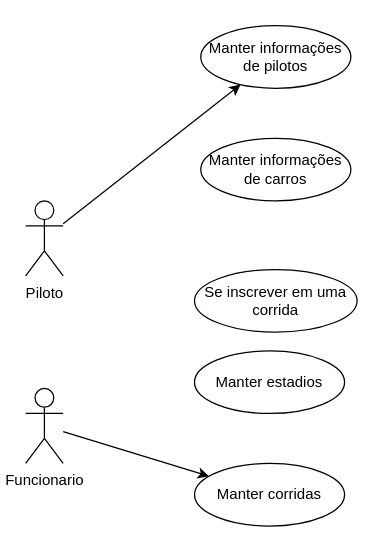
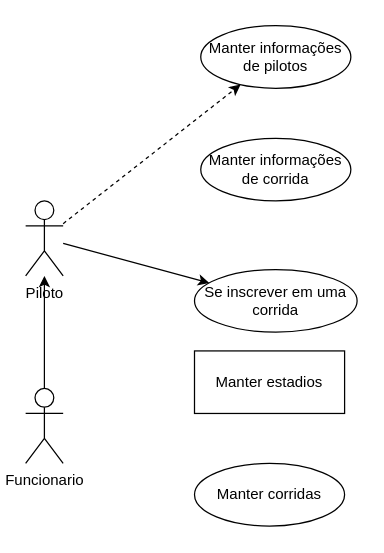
(149, 156) -> (149, 156)
(276, 169) -> (276, 169)
none -> (132, 262)
(269, 382) -> (269, 382)
(132, 452) -> (44, 336)
